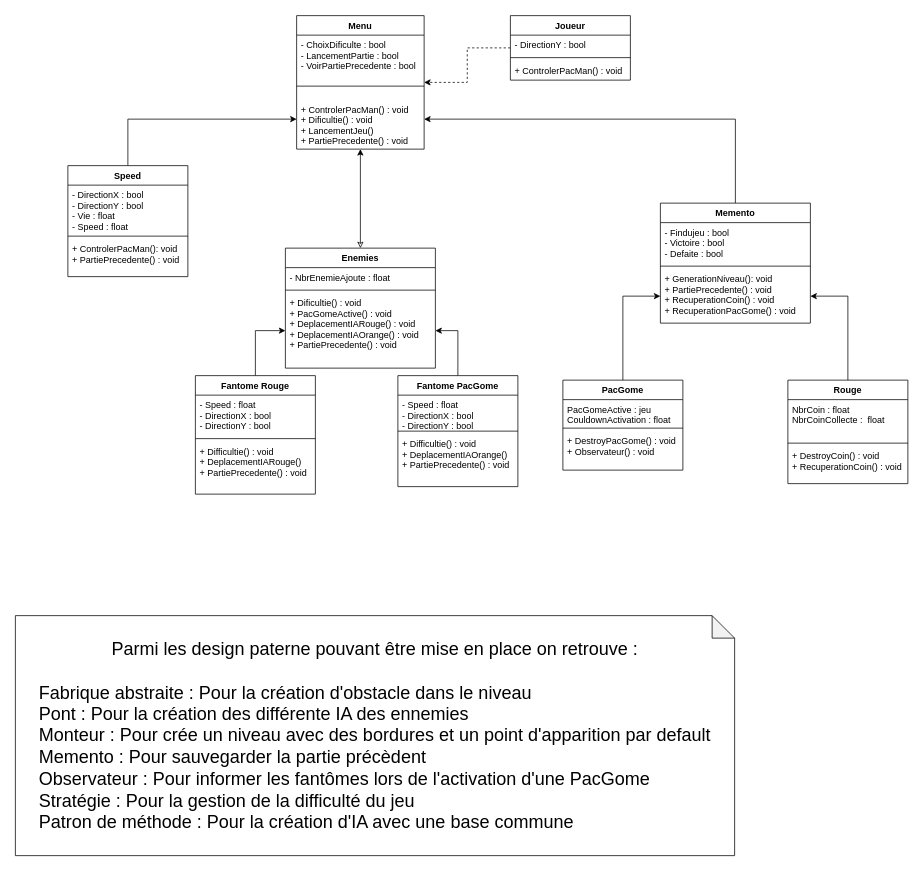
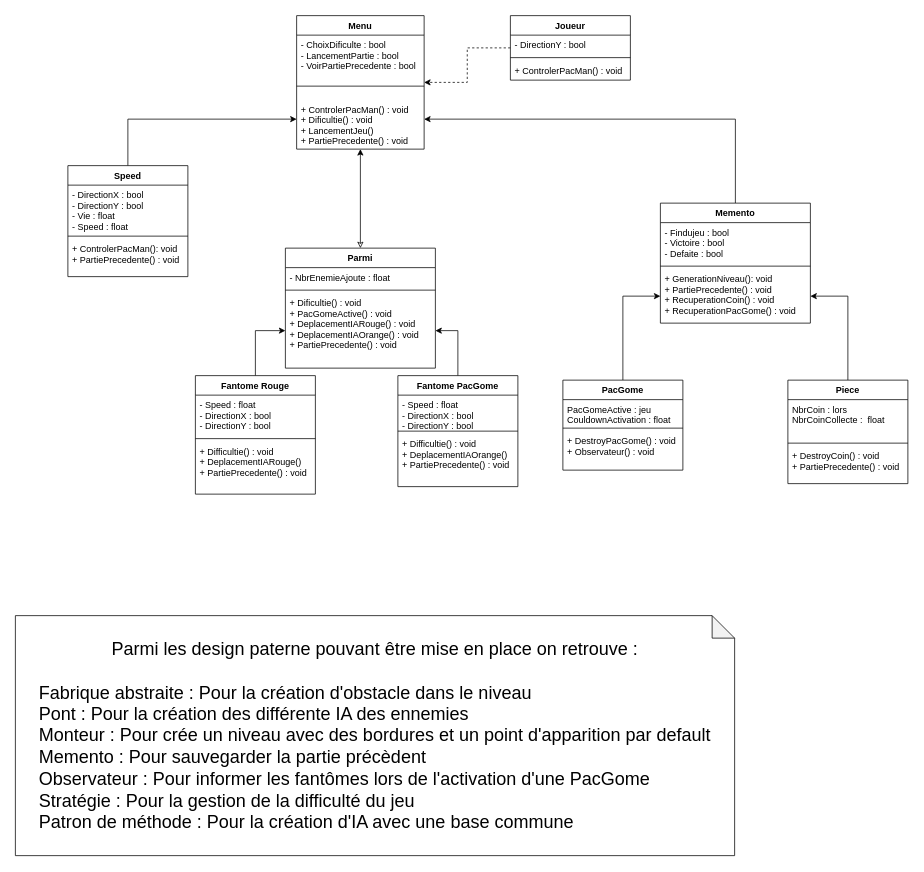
(360, 258) -> (360, 258)
(848, 390) -> (848, 390)
(824, 410) -> (821, 410)
(840, 456) -> (840, 456)
